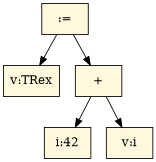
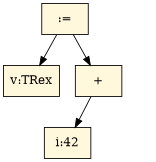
(130, 143) -> none
